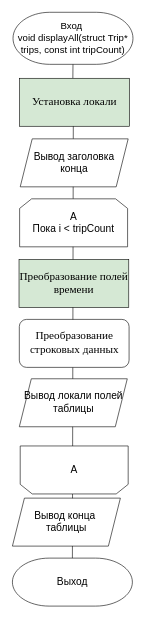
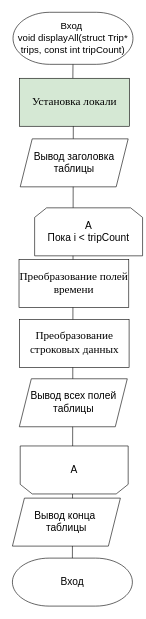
(74, 163) -> (74, 163)
(74, 223) -> (89, 232)
(74, 284) -> (74, 284)
(74, 344) -> (74, 344)
(74, 403) -> (74, 403)
(72, 582) -> (72, 582)
